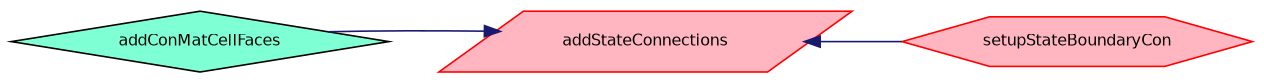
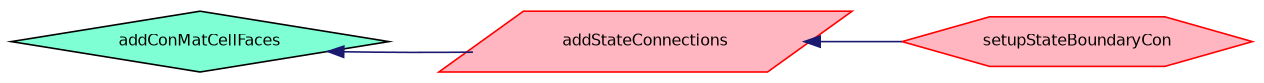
(406, 31) -> (408, 52)
